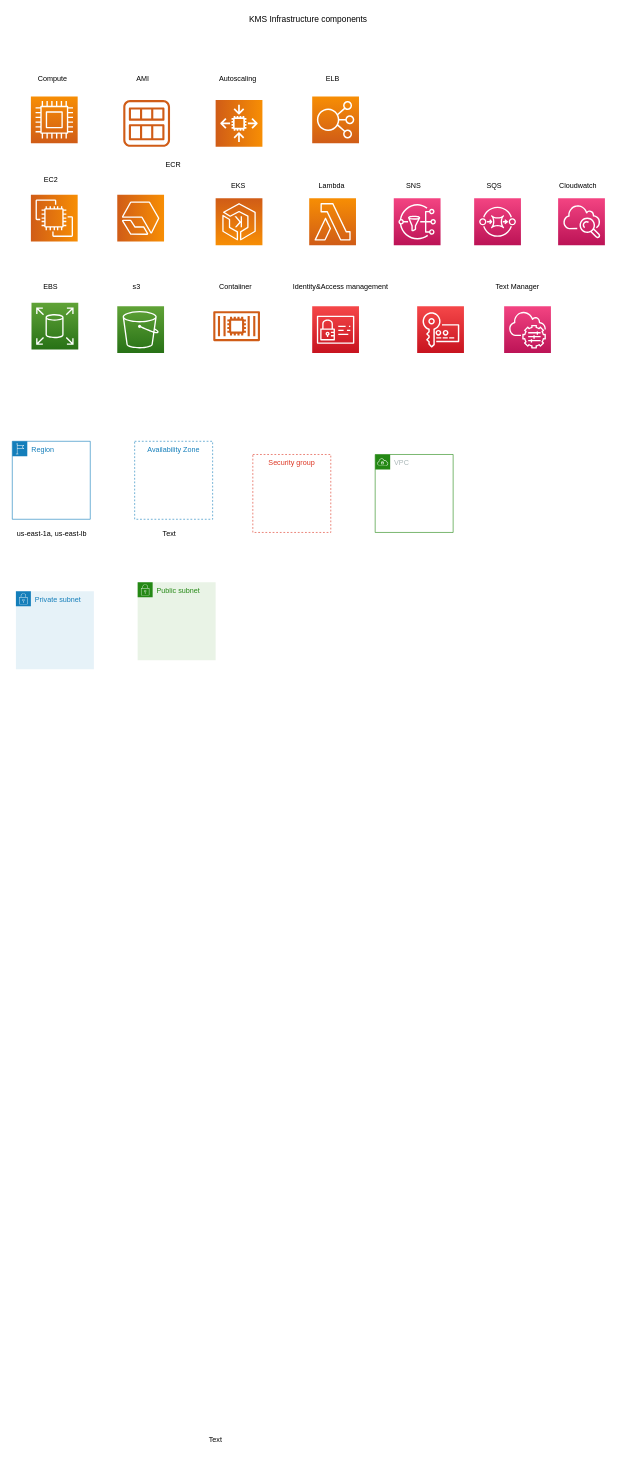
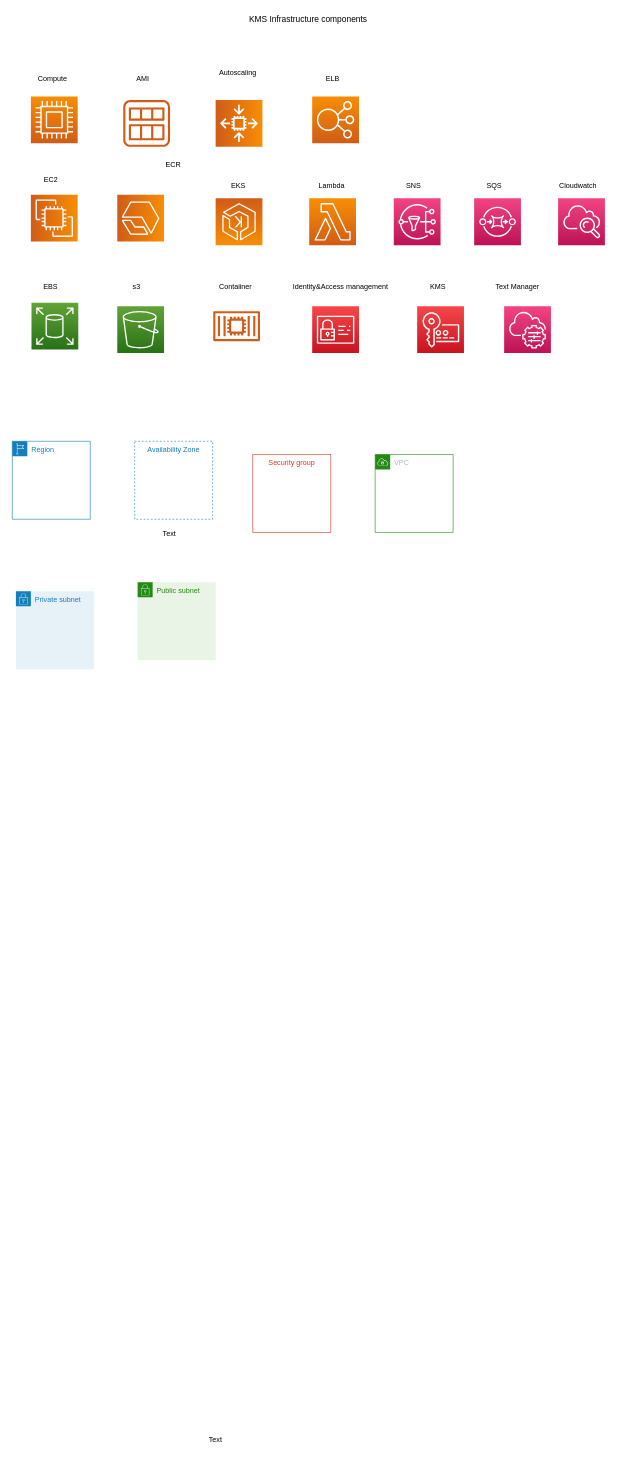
(242, 78) -> (242, 72)
none -> (441, 287)
(292, 494) -> (292, 494)
(55, 534) -> none
